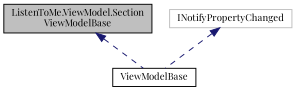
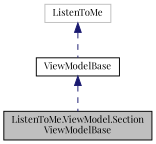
(231, 19) -> (78, 13)
(124, 54) -> (78, 99)
